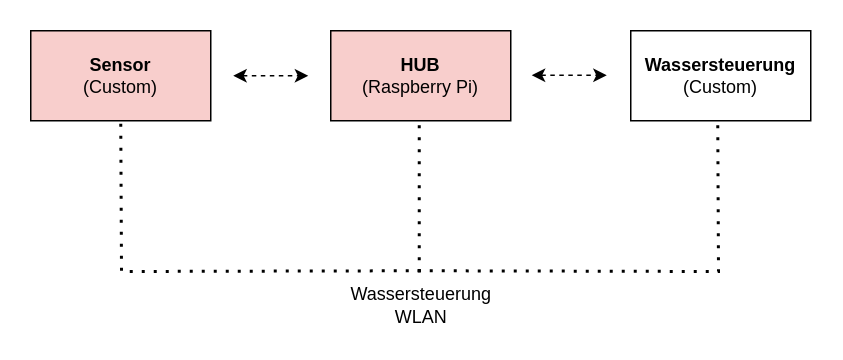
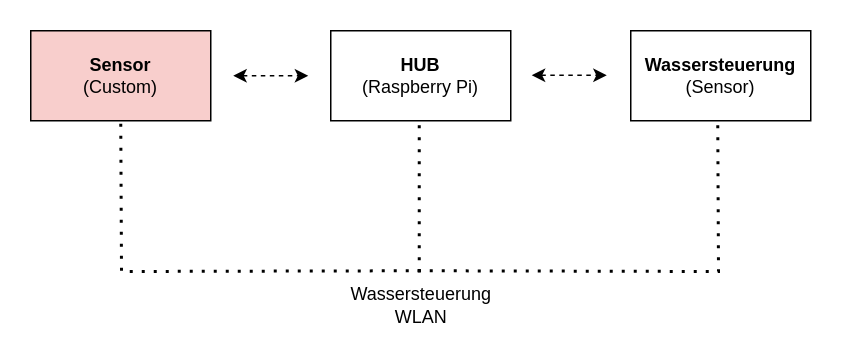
(421, 76) -> (421, 76)
(721, 76) -> (721, 76)
